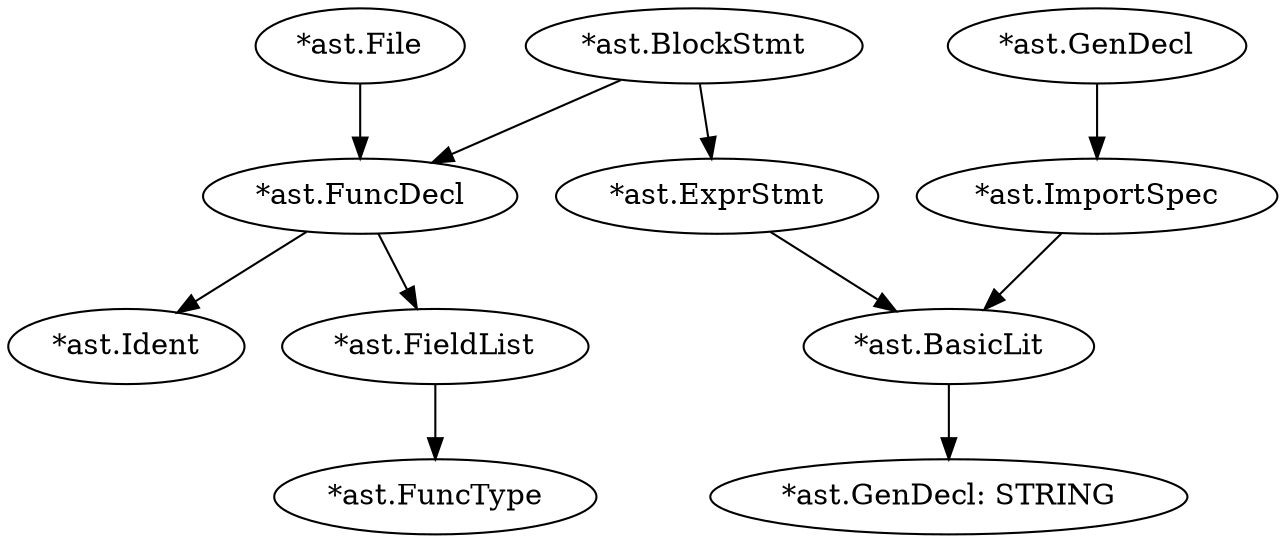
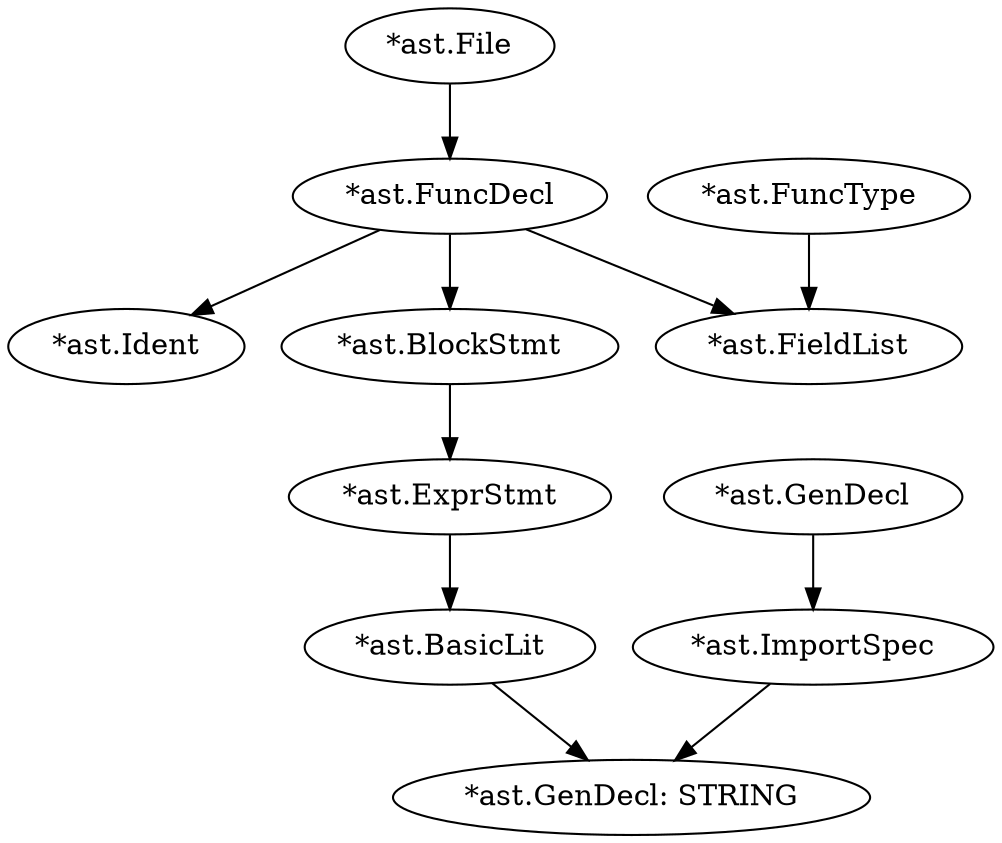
(536, 117) -> (450, 261)
(1030, 264) -> (731, 716)
(435, 411) -> (809, 261)
